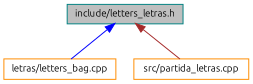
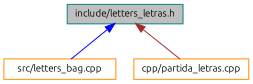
(60, 69) -> (60, 69)
(191, 69) -> (191, 69)
